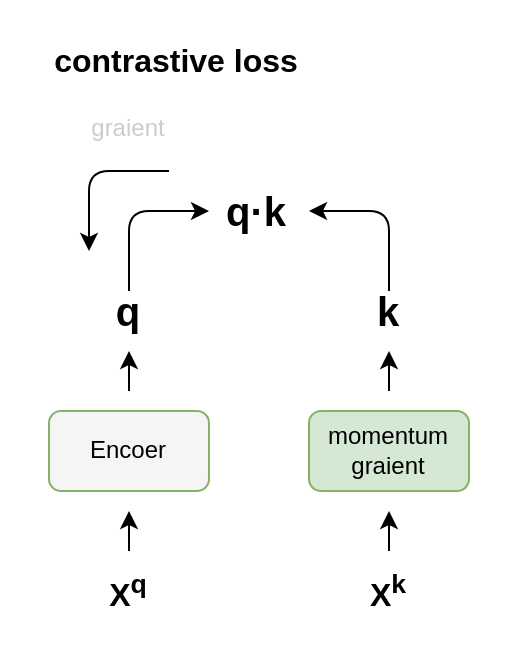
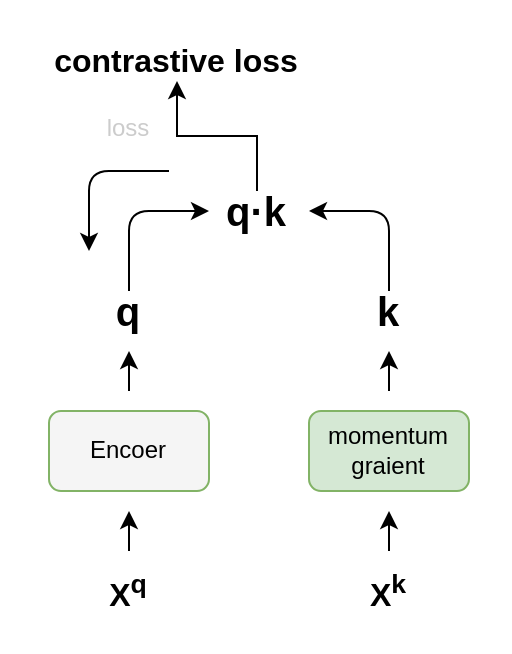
(129, 129) -> (129, 129)
none -> (224, 136)
